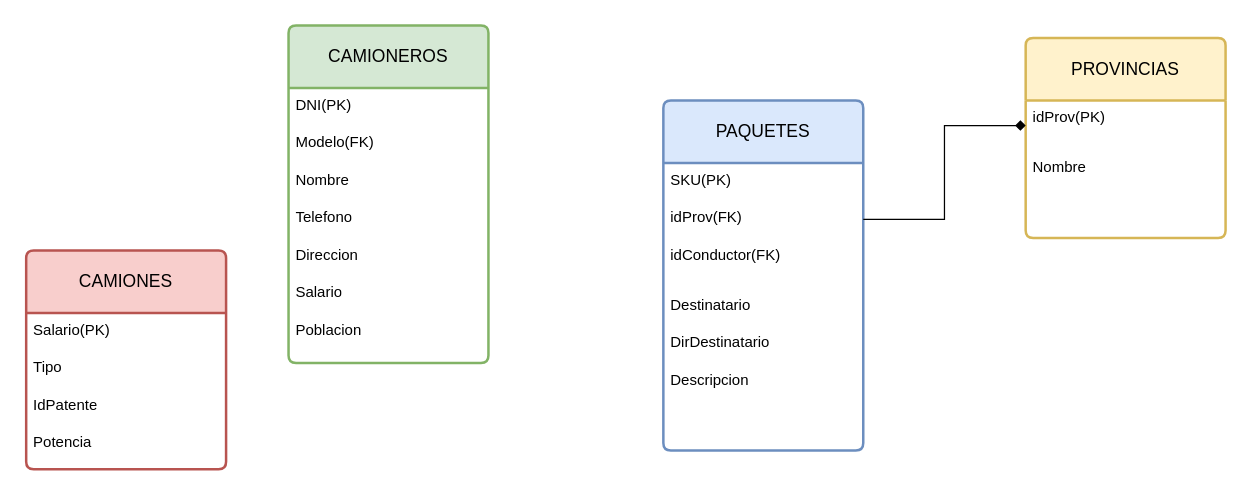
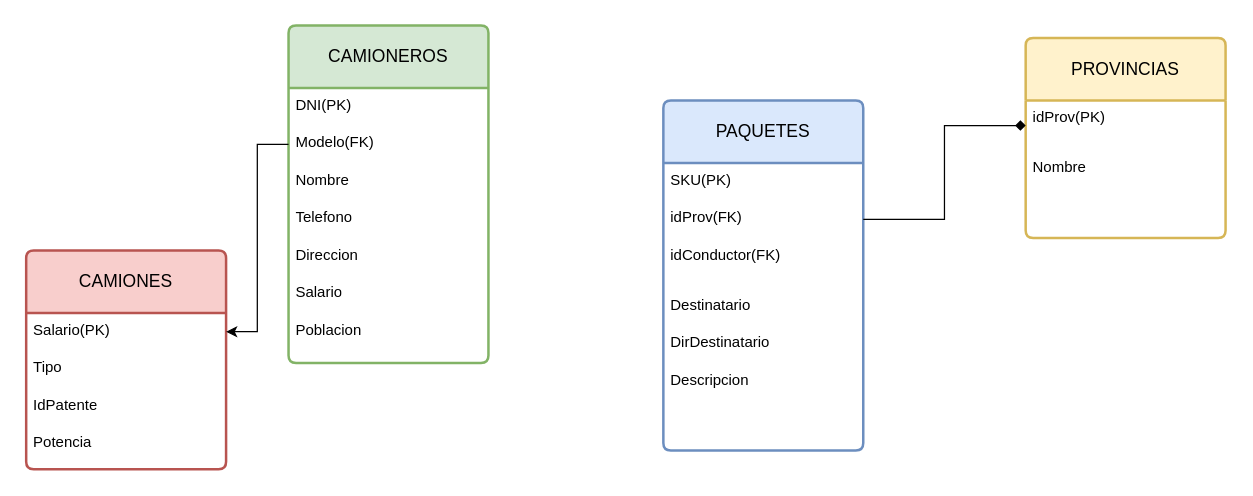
none -> (257, 235)
